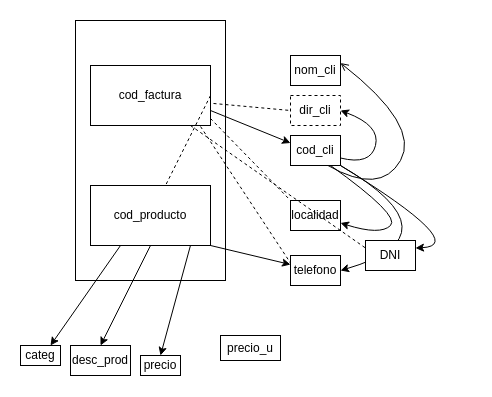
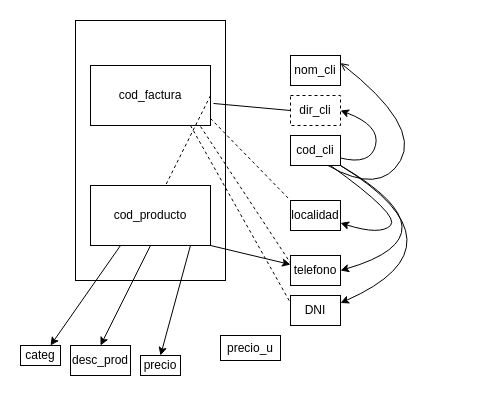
(253, 107) -> (253, 107)
(247, 125) -> none
(391, 256) -> (316, 311)
